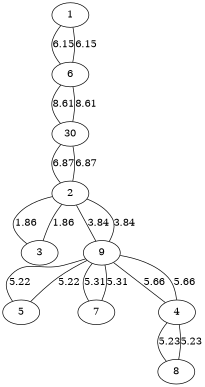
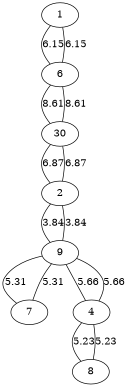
(40, 253) -> none
(21, 312) -> none
